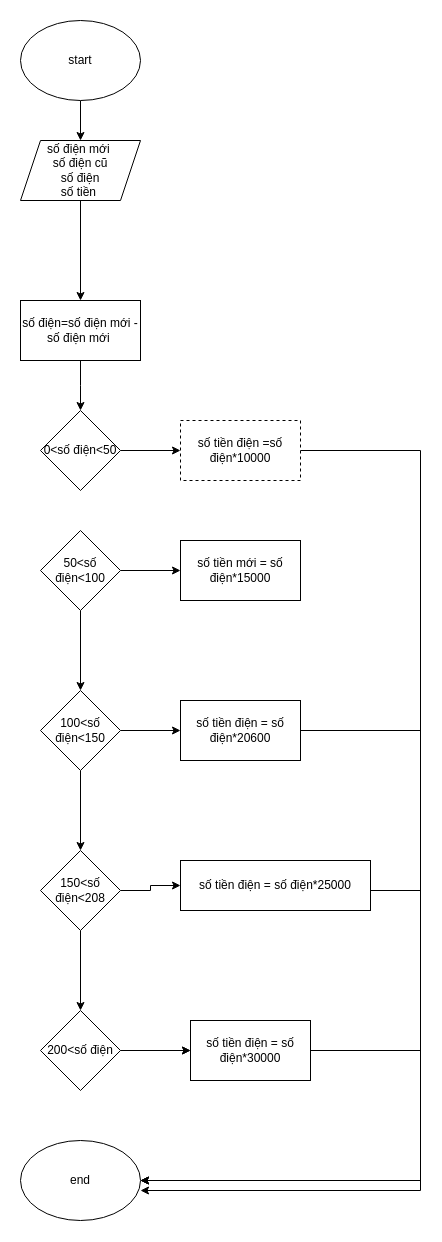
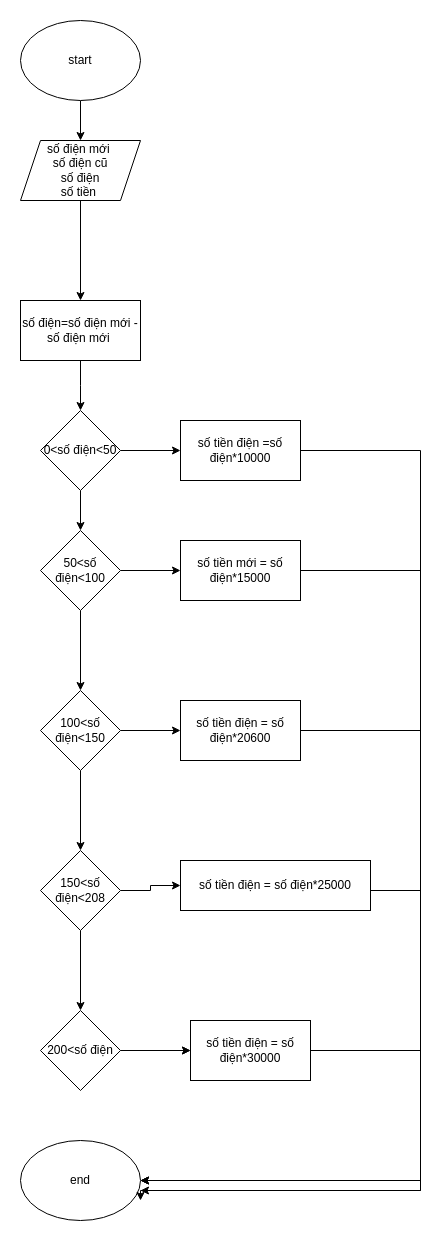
(241, 451) -> (241, 451)
none -> (81, 507)
none -> (360, 571)
